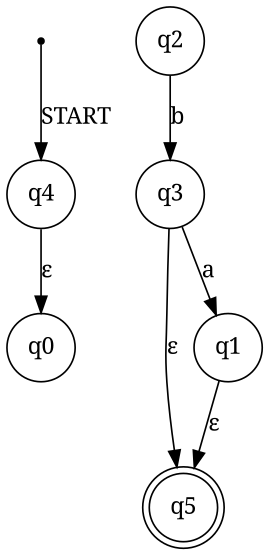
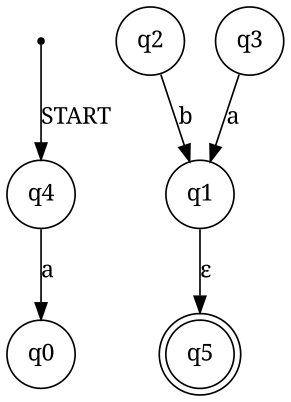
(170, 109) -> (173, 110)
(47, 271) -> (49, 271)
(166, 340) -> none
